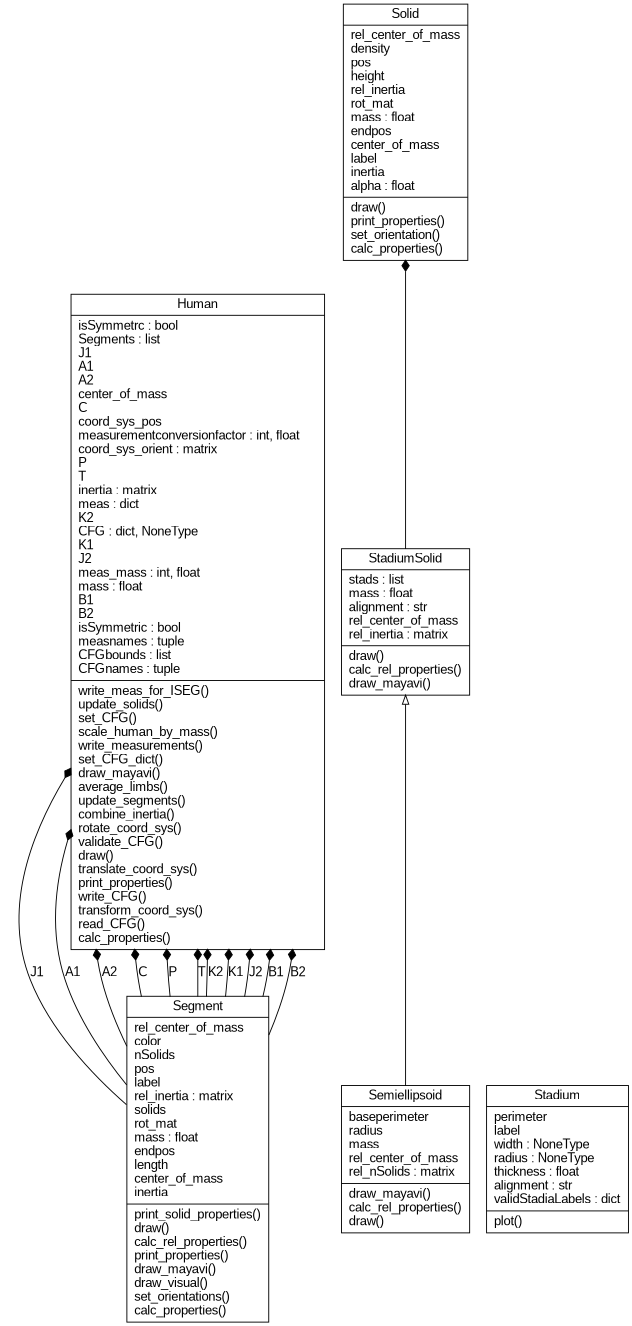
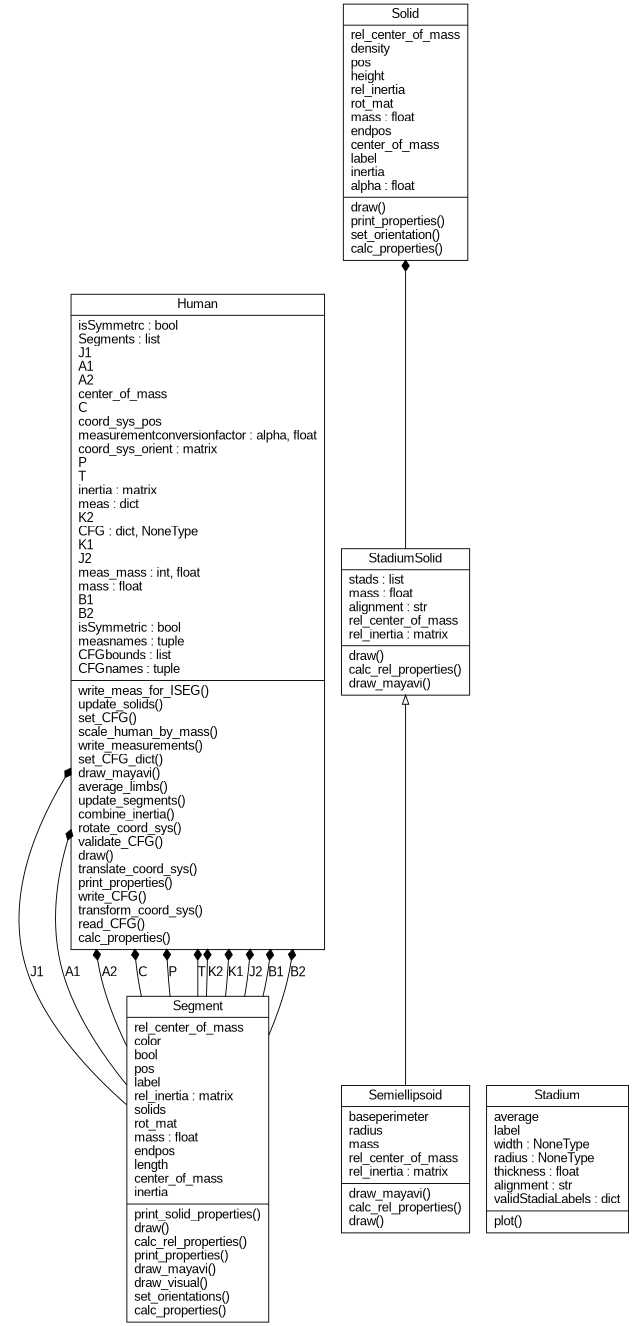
(189, 436) -> (198, 436)
(155, 1055) -> (146, 1055)
(520, 1117) -> (516, 1117)
(402, 1172) -> (399, 1172)
